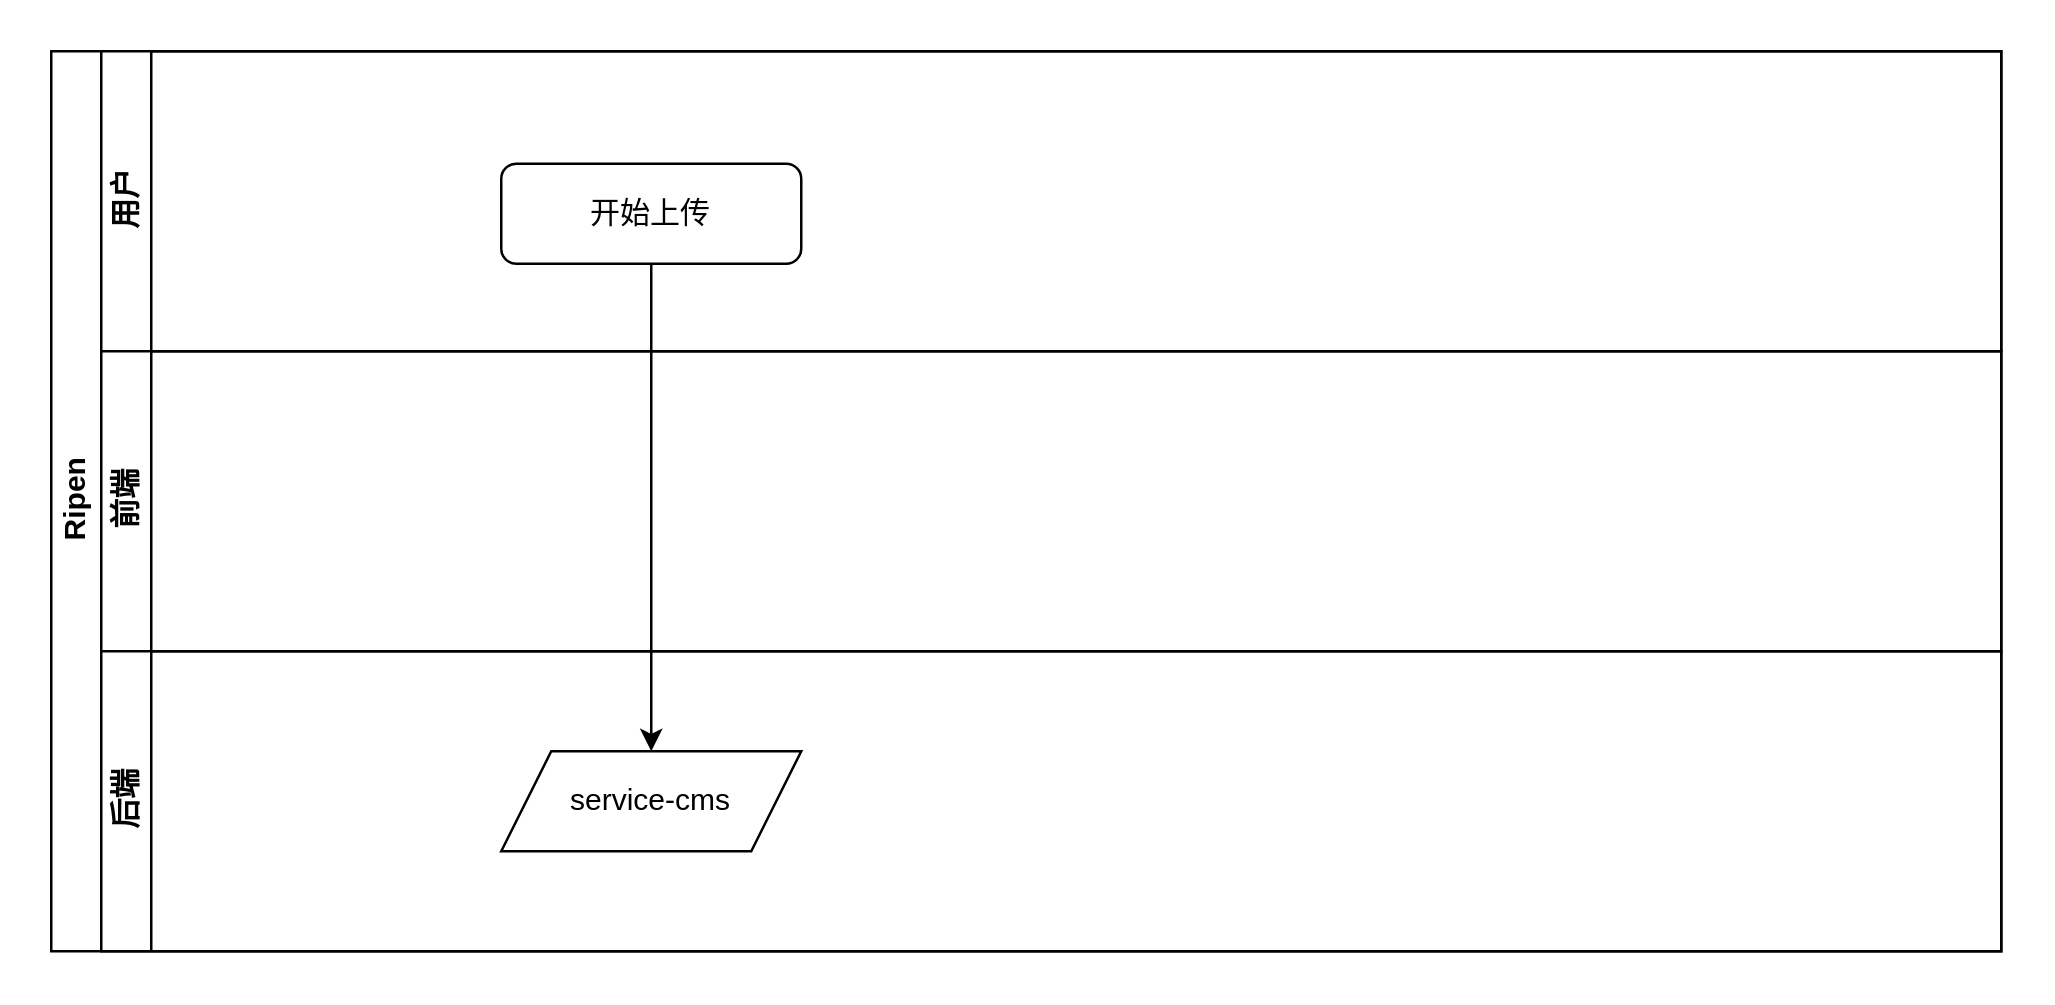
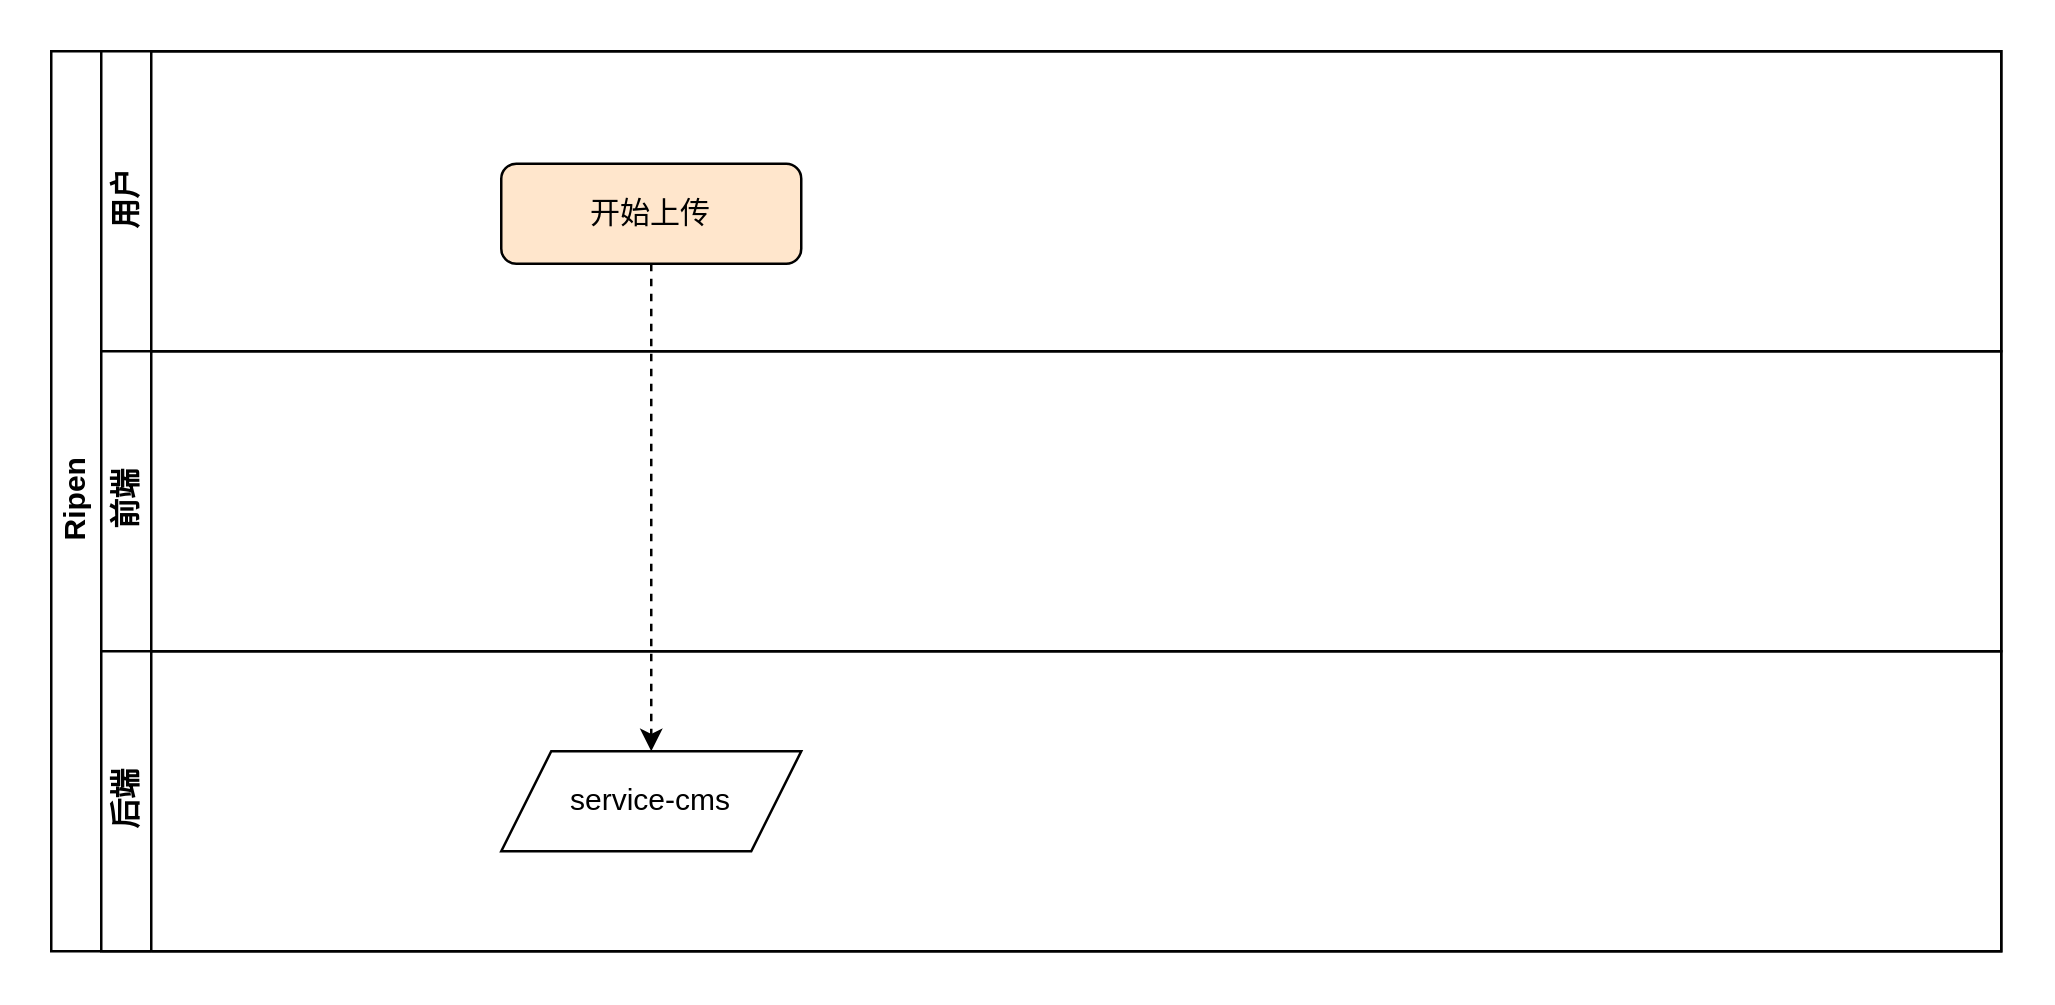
(651, 214) -> (651, 214)
(651, 502) -> (651, 502)
